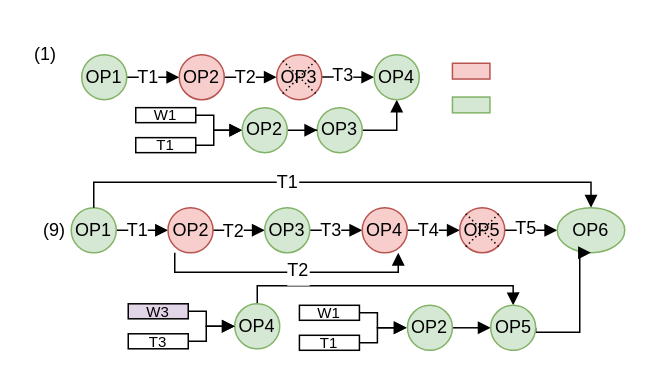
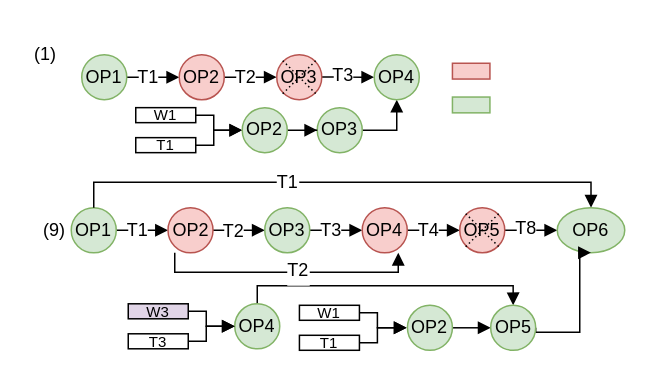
(527, 229) -> (527, 229)
